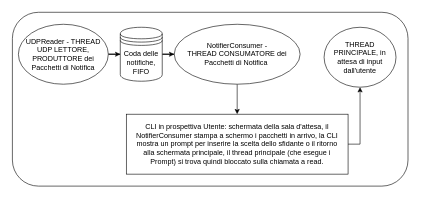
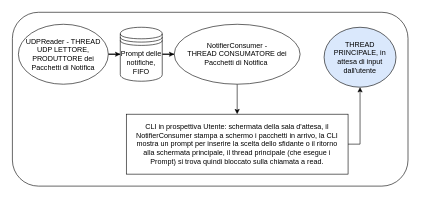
(360, 57) -> (360, 57)
(141, 63) -> (141, 63)
